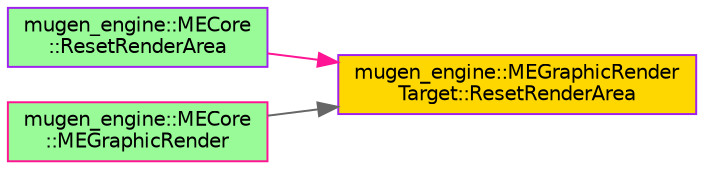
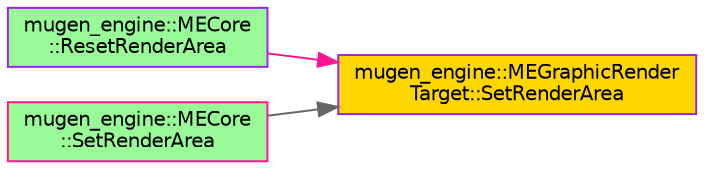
(517, 85) -> (517, 85)
(138, 132) -> (138, 132)
